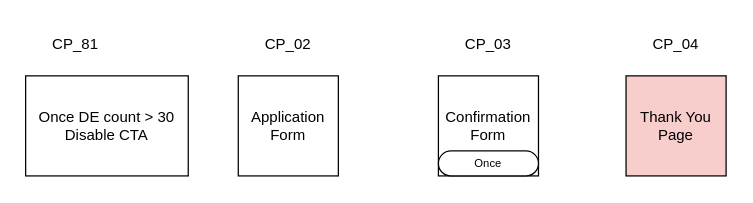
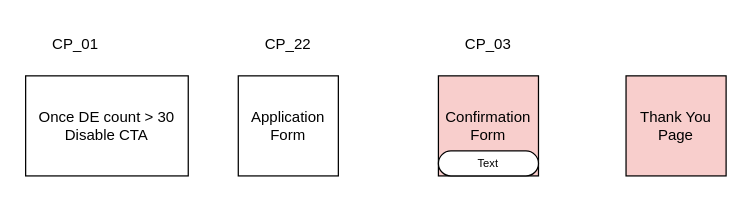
(76, 44) -> (76, 44)
(288, 44) -> (288, 44)
(676, 44) -> none
(488, 126) -> (488, 126)
(488, 163) -> (488, 163)
